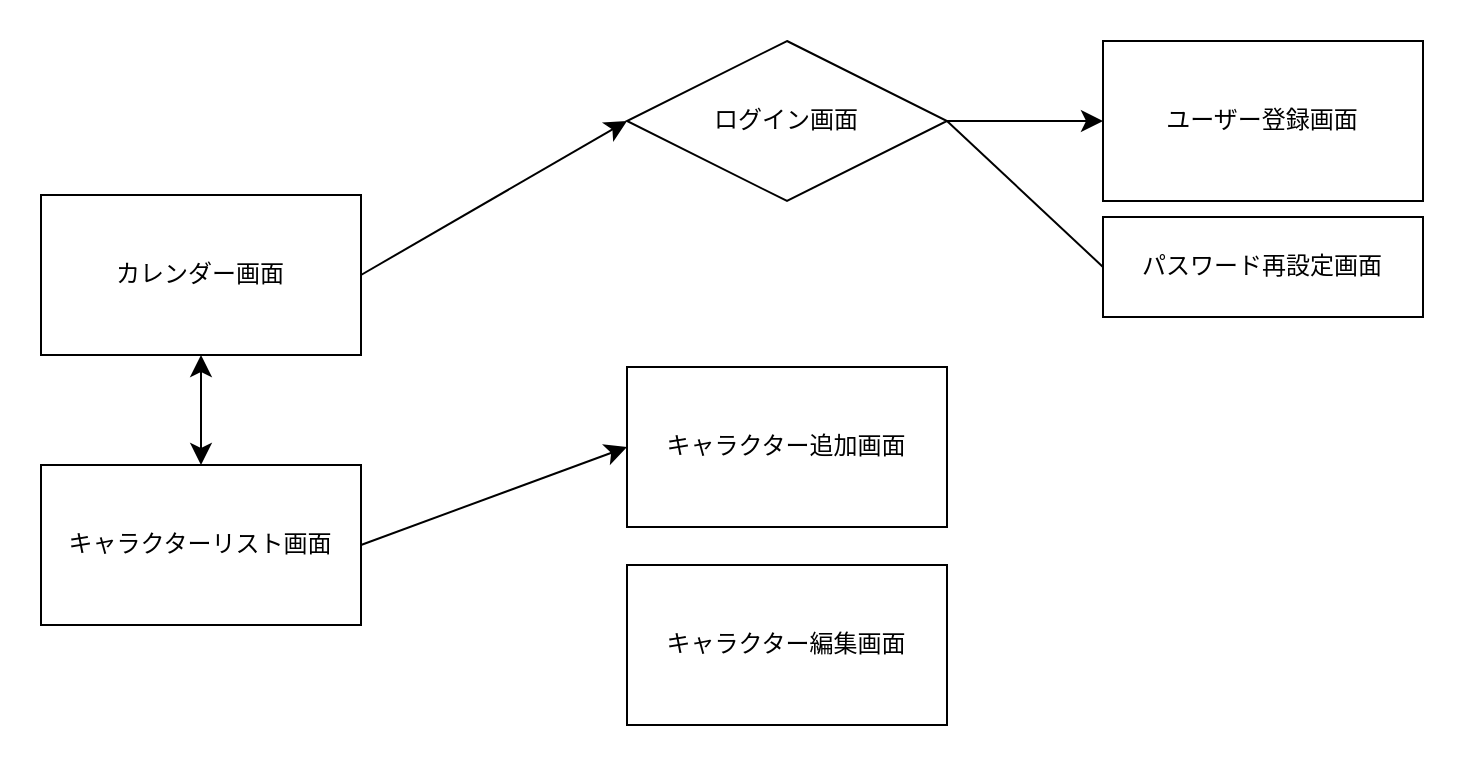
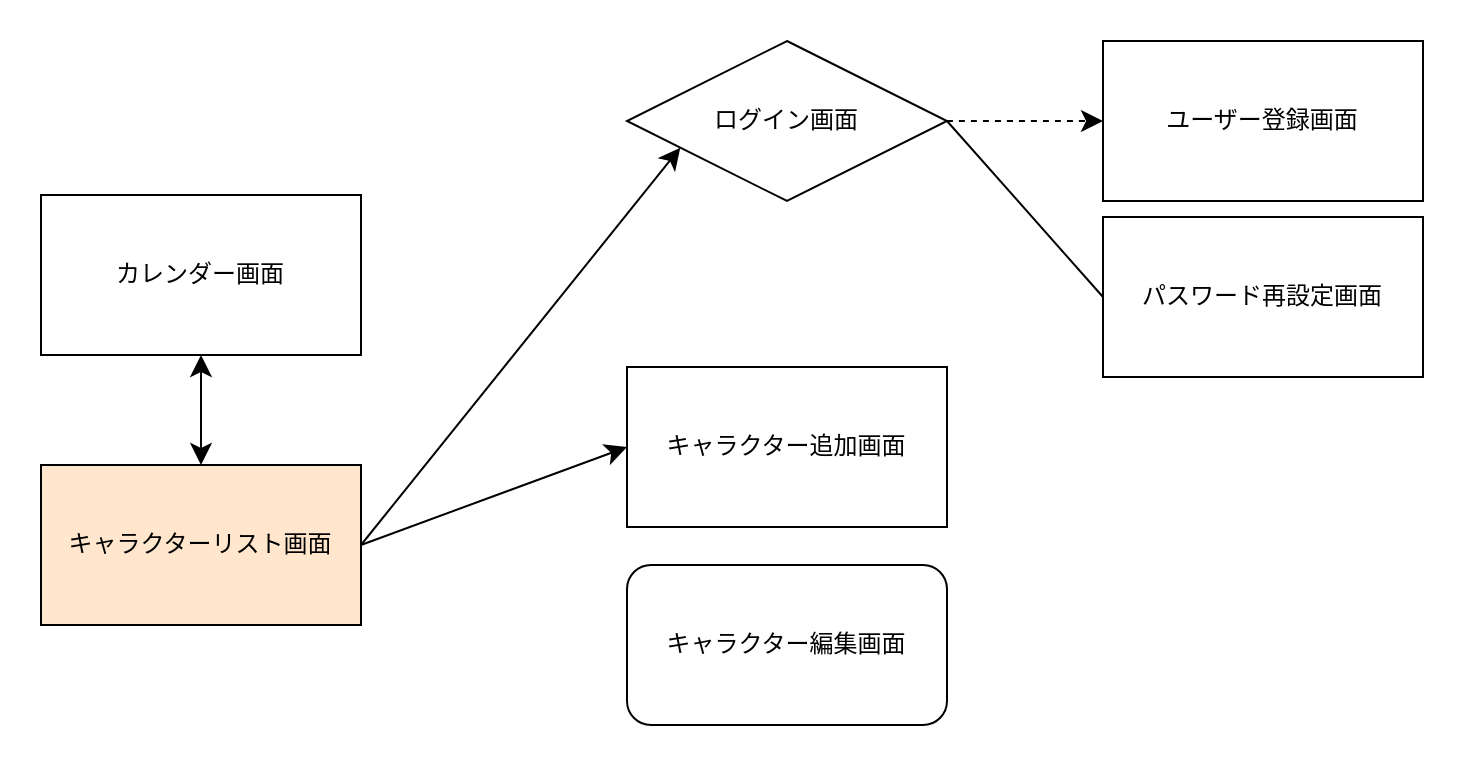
(1020, 121) -> (1020, 121)
(488, 201) -> none
(1263, 267) -> (1263, 297)
none -> (518, 350)
(201, 545) -> (201, 545)
(787, 645) -> (787, 645)
